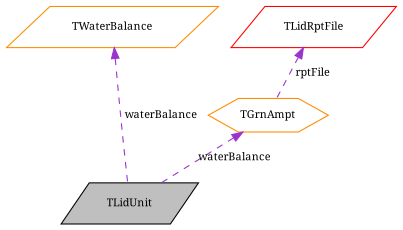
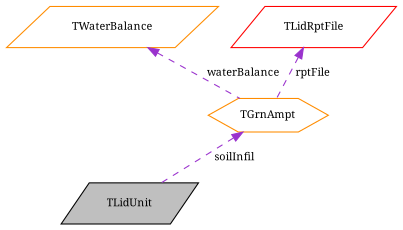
(121, 121) -> (199, 76)
(234, 157) -> (234, 157)
